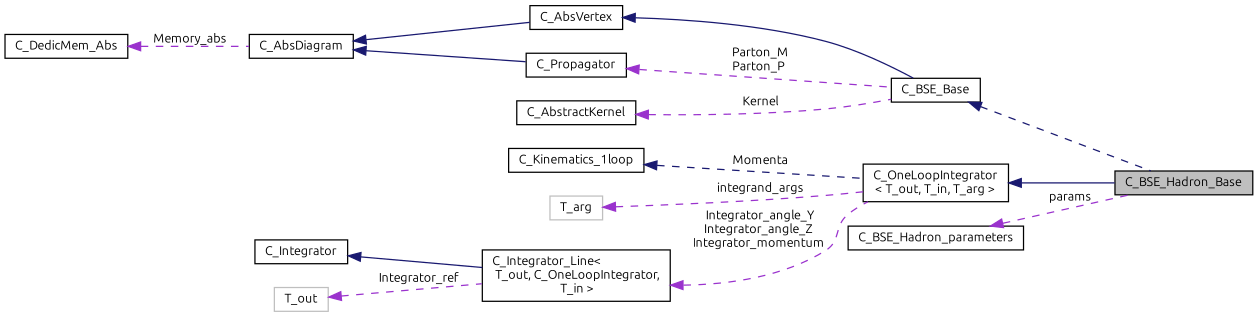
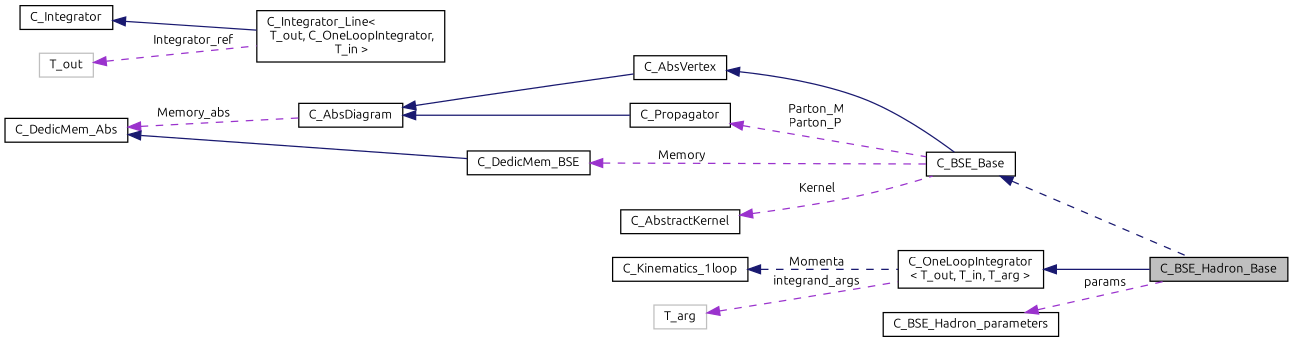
none -> (529, 163)
(789, 268) -> none
